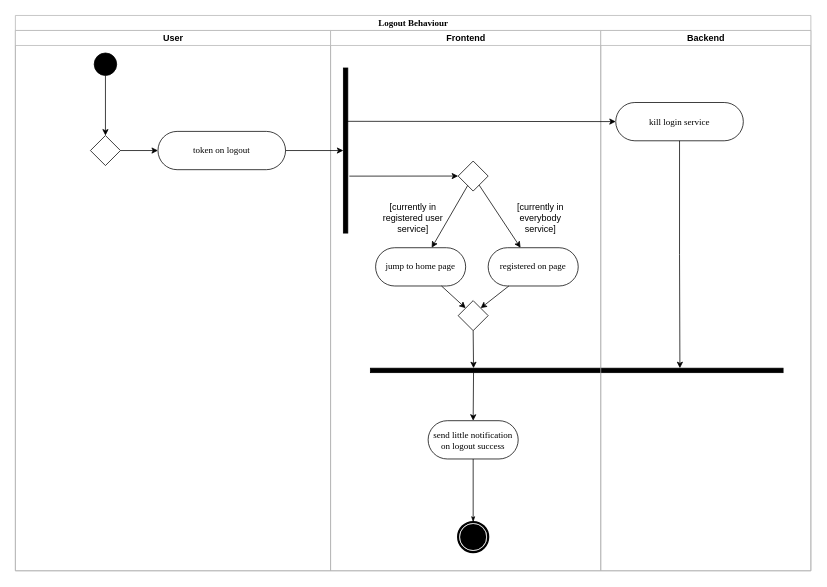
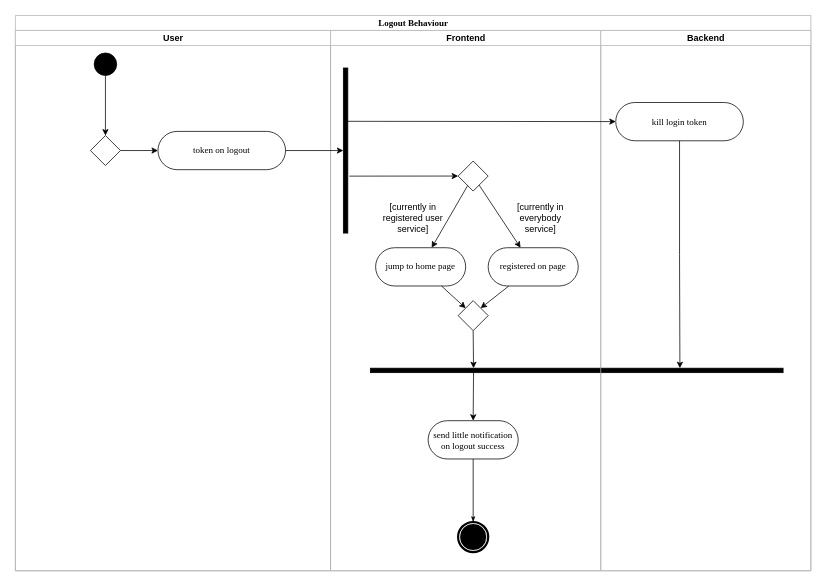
(679, 122) -> (679, 122)
